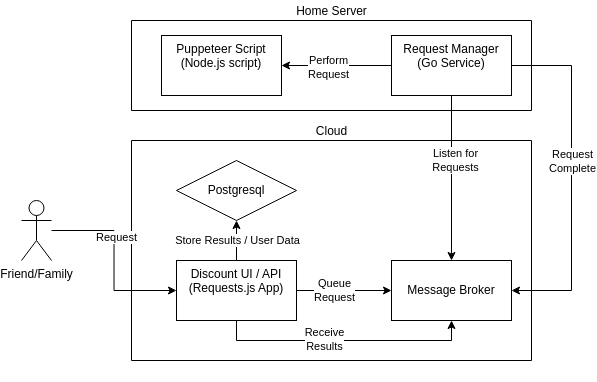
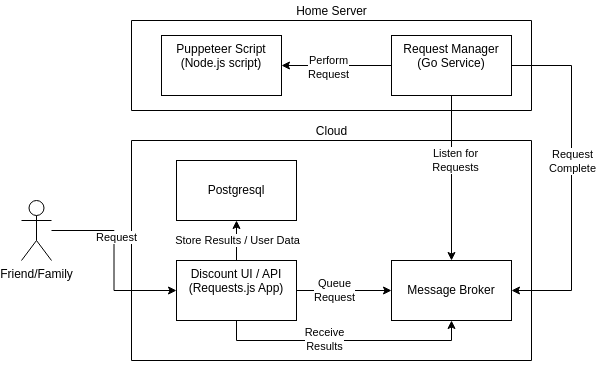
(237, 191) -> (237, 191)
